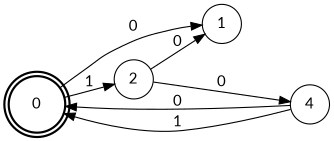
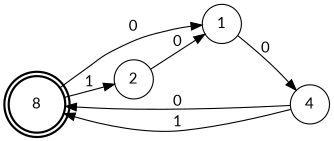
(216, 91) -> (264, 58)
(37, 104) -> (37, 104)
